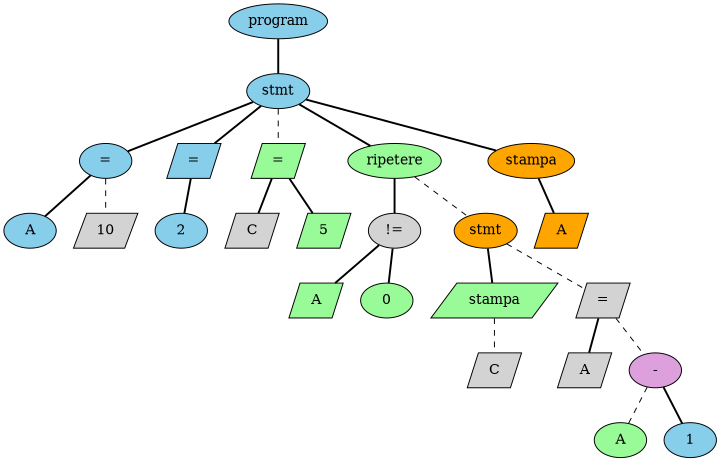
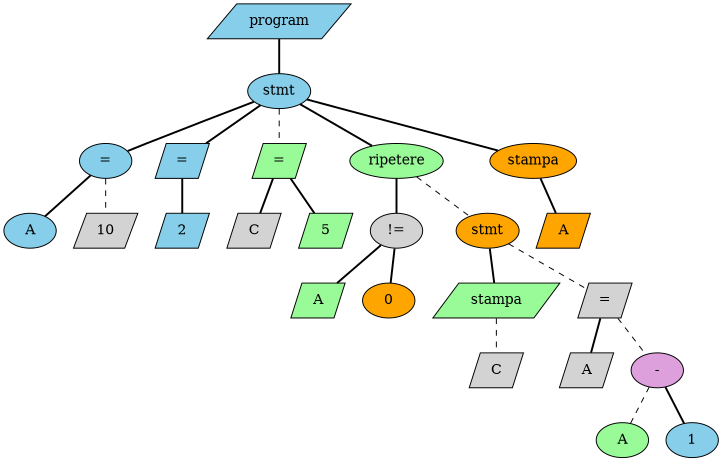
(278, 21) -> (279, 21)
(181, 231) -> (182, 231)
(387, 301) -> (389, 301)
